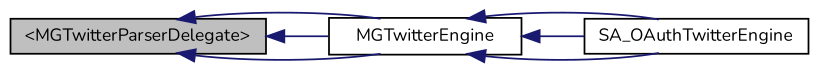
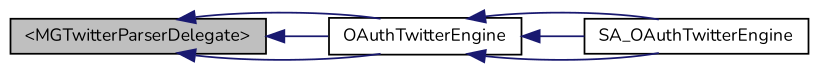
(425, 36) -> (425, 36)
